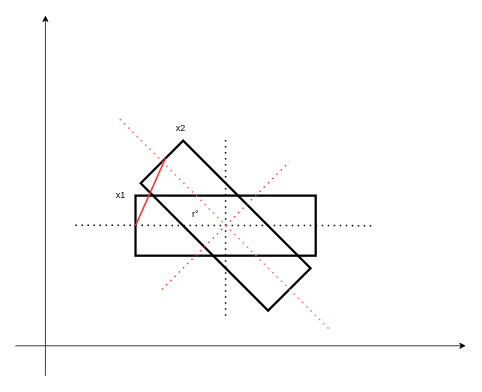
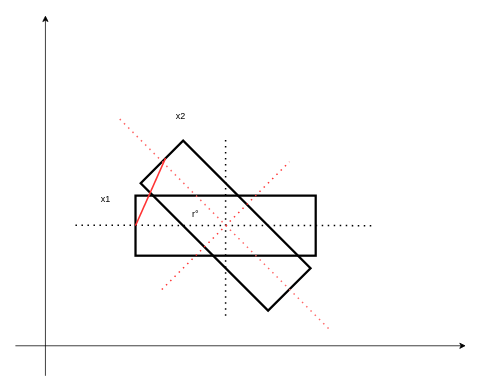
(180, 128) -> (180, 117)
(120, 195) -> (105, 199)
